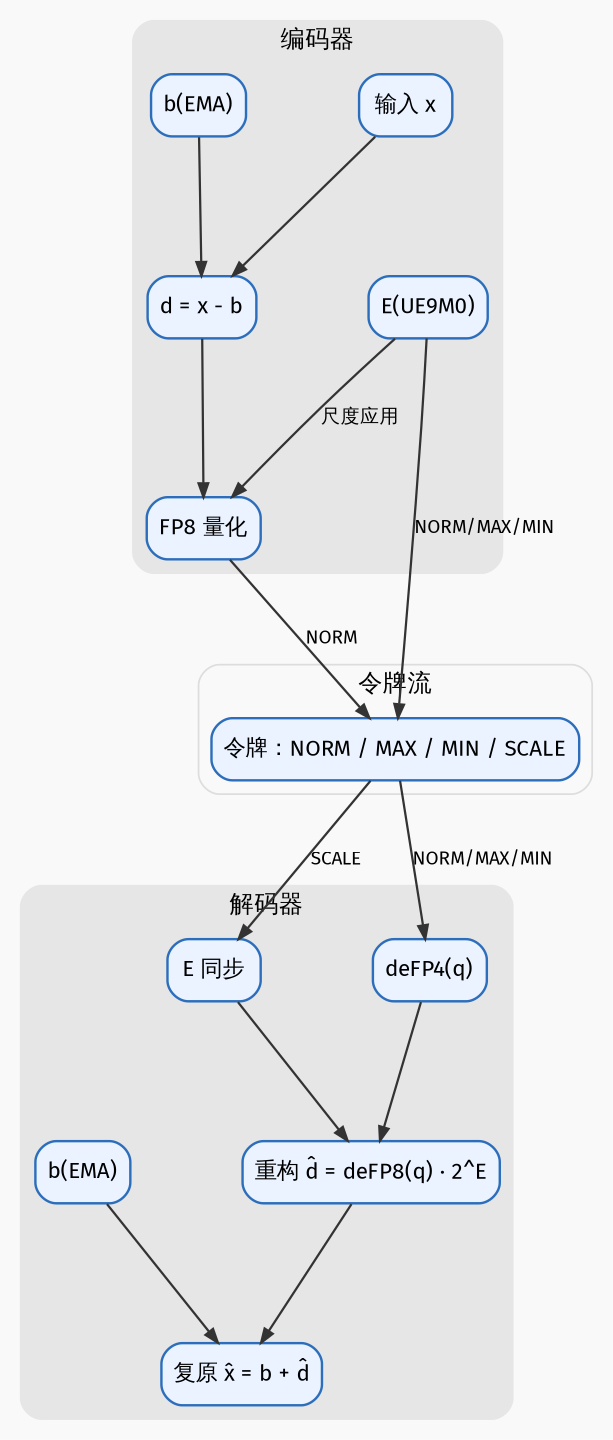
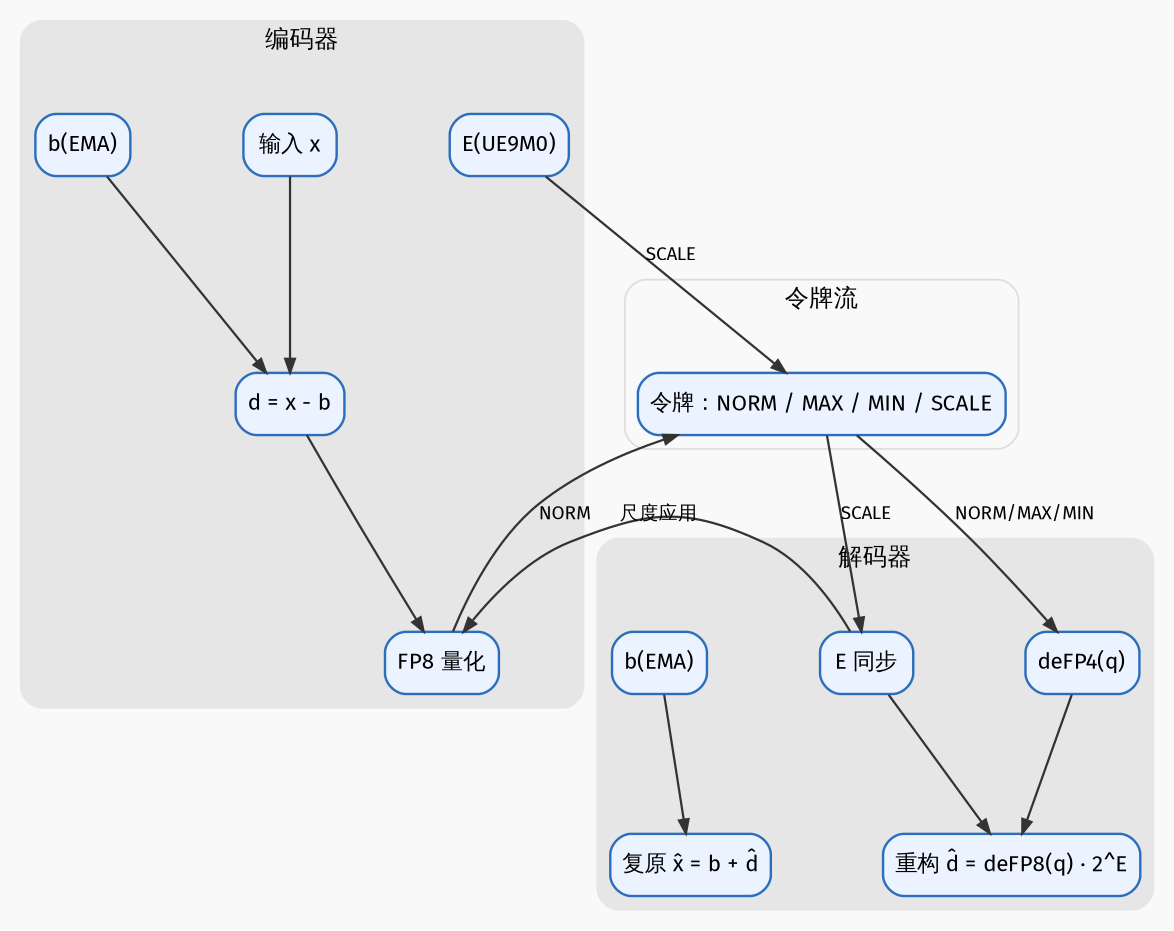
(317, 411) -> (667, 517)
(485, 528) -> (672, 256)
(310, 1268) -> none
